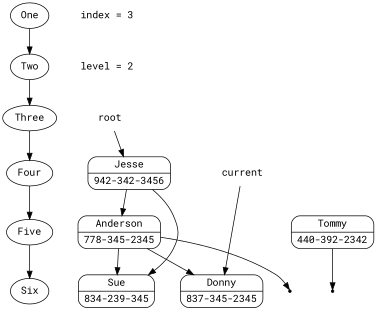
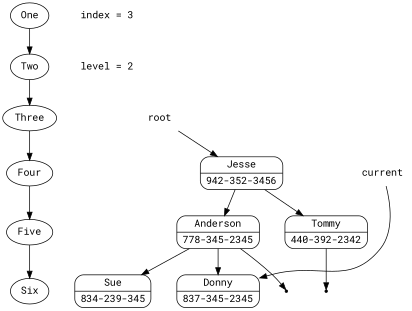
(129, 181) -> (242, 181)
(178, 230) -> (281, 201)
